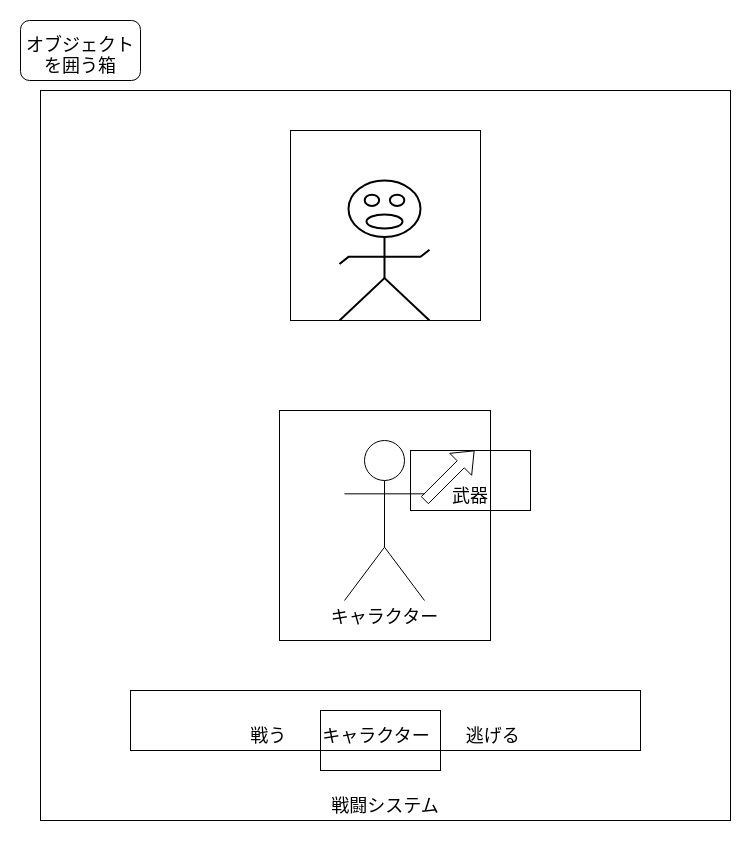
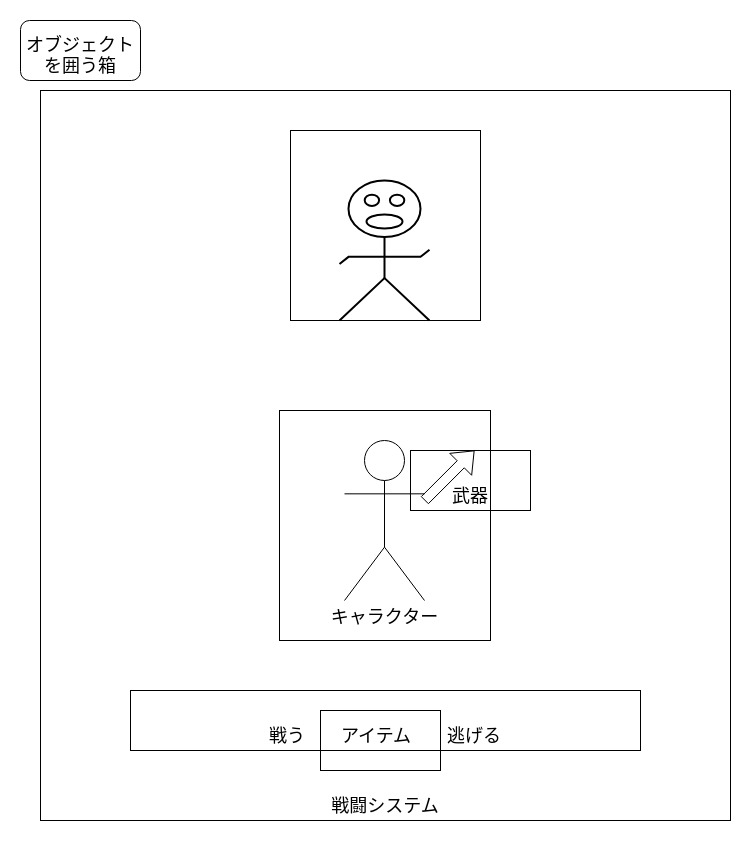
(386, 737) -> (386, 737)
